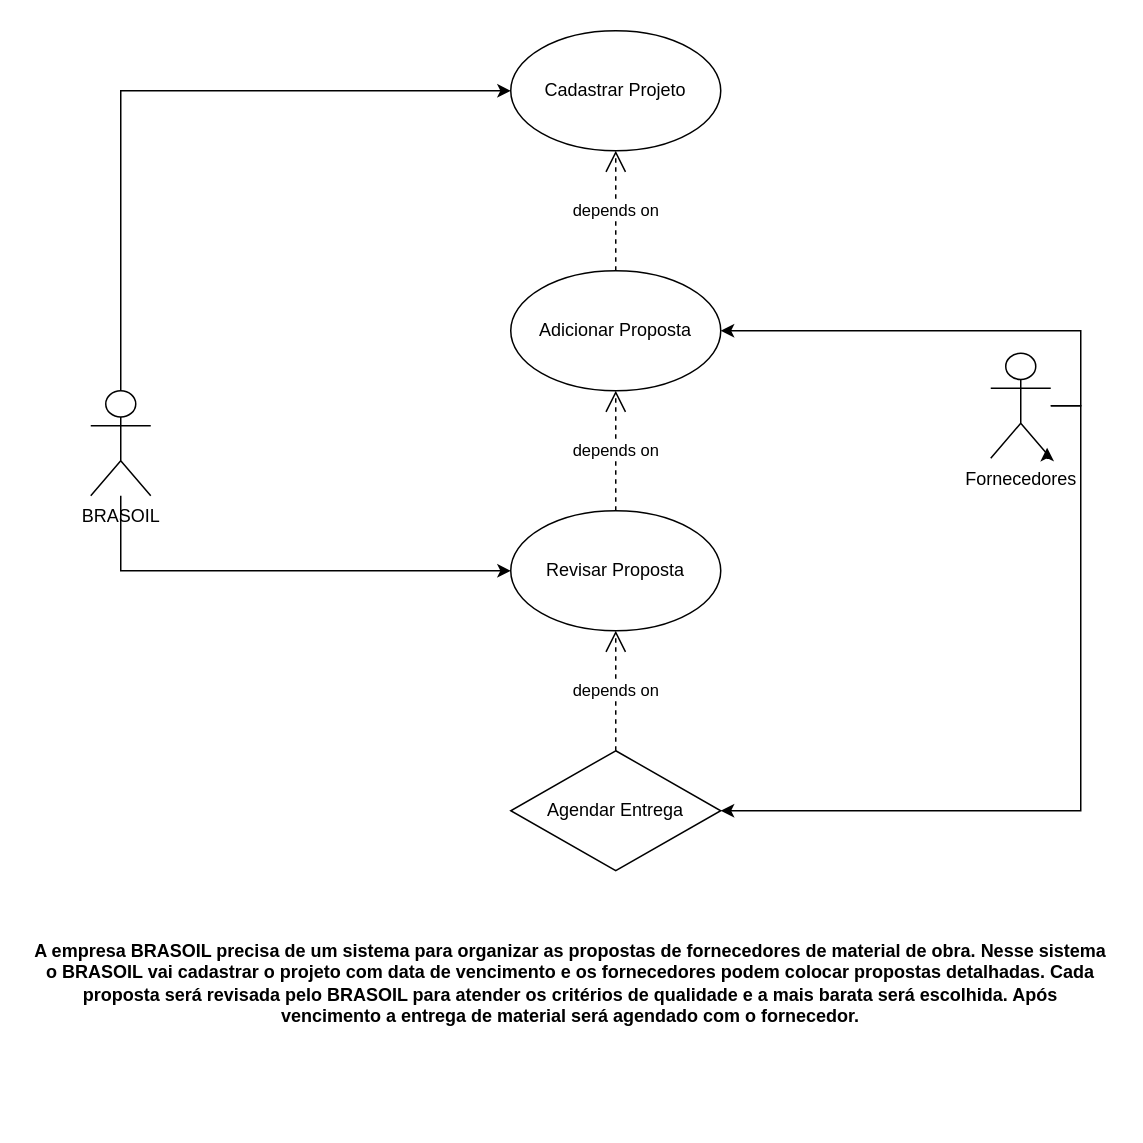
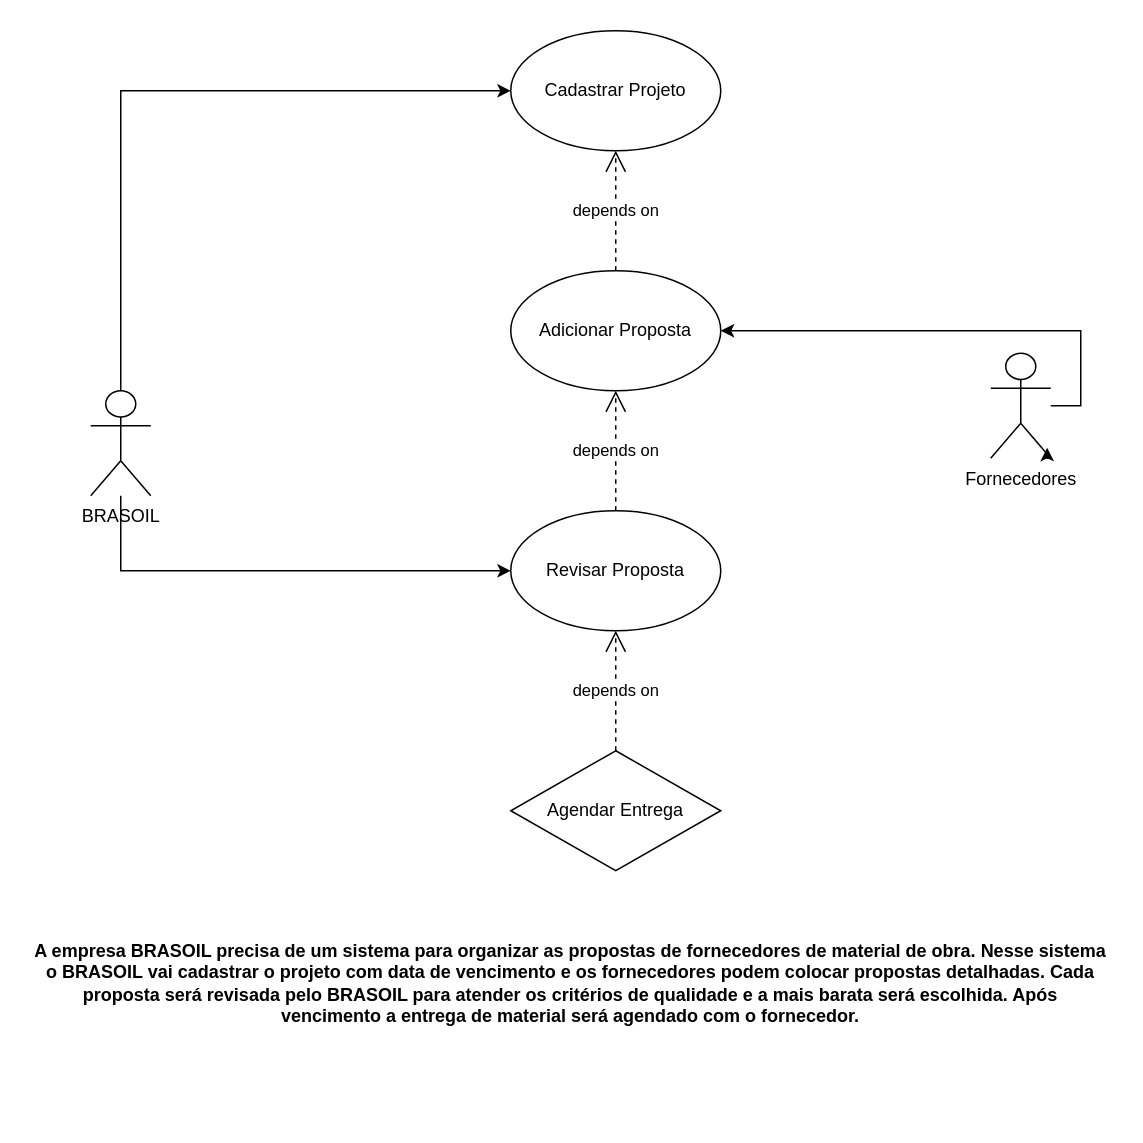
(1081, 783) -> none
